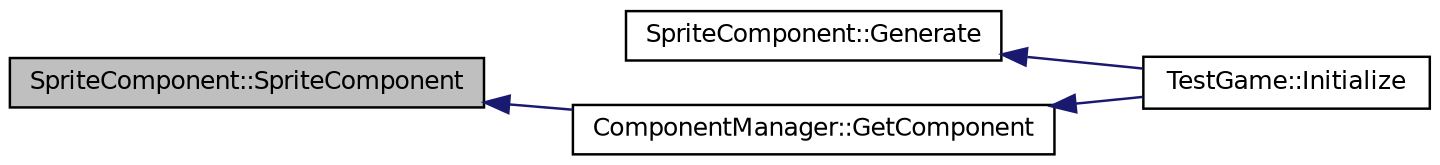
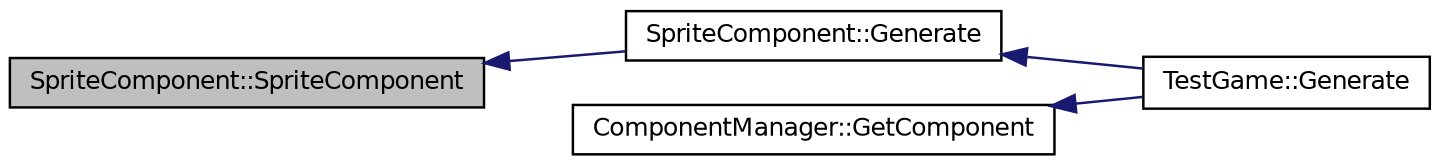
(1287, 83) -> (1287, 83)
(541, 107) -> (568, 56)
